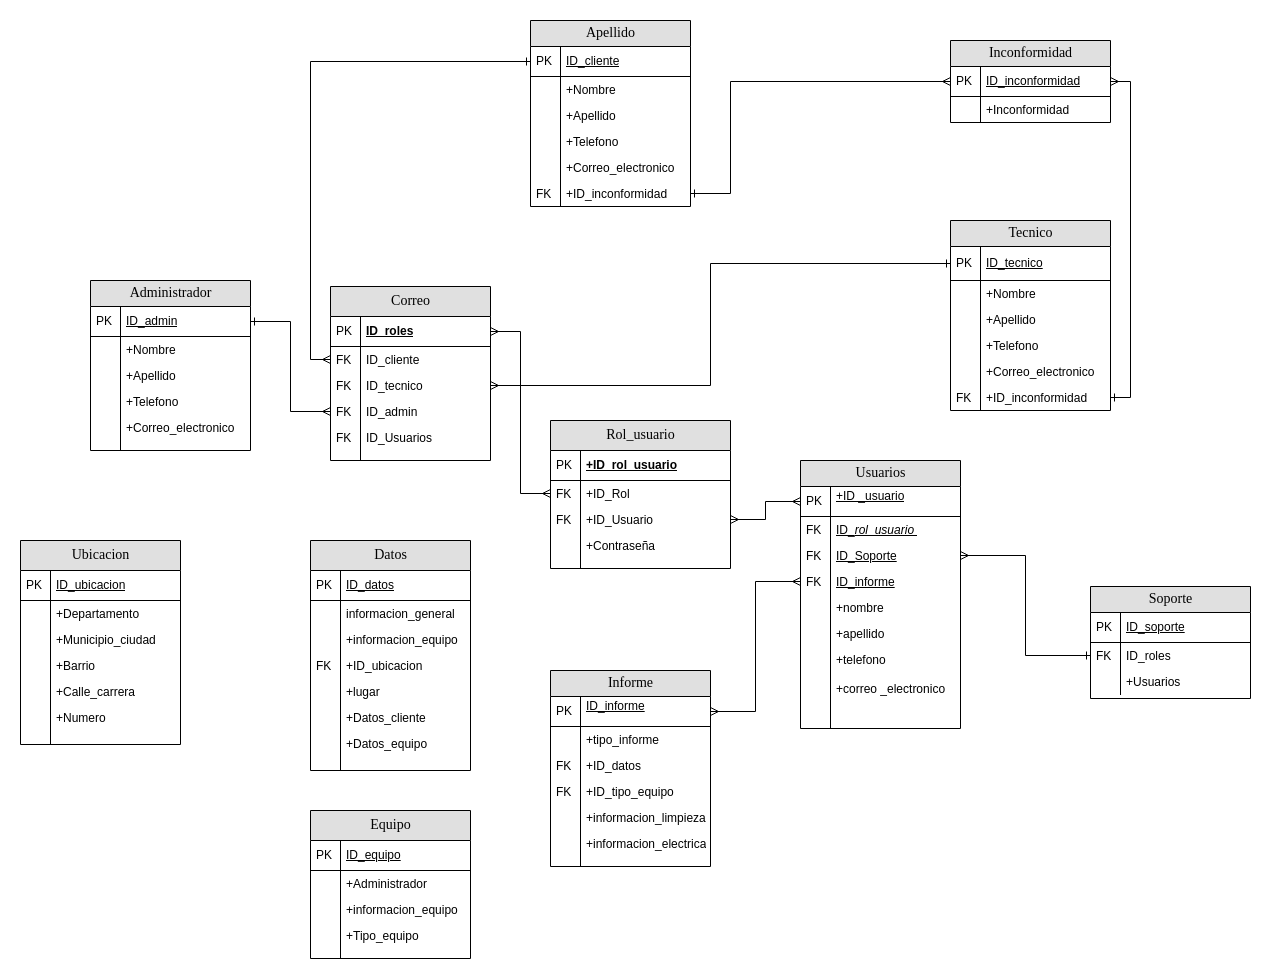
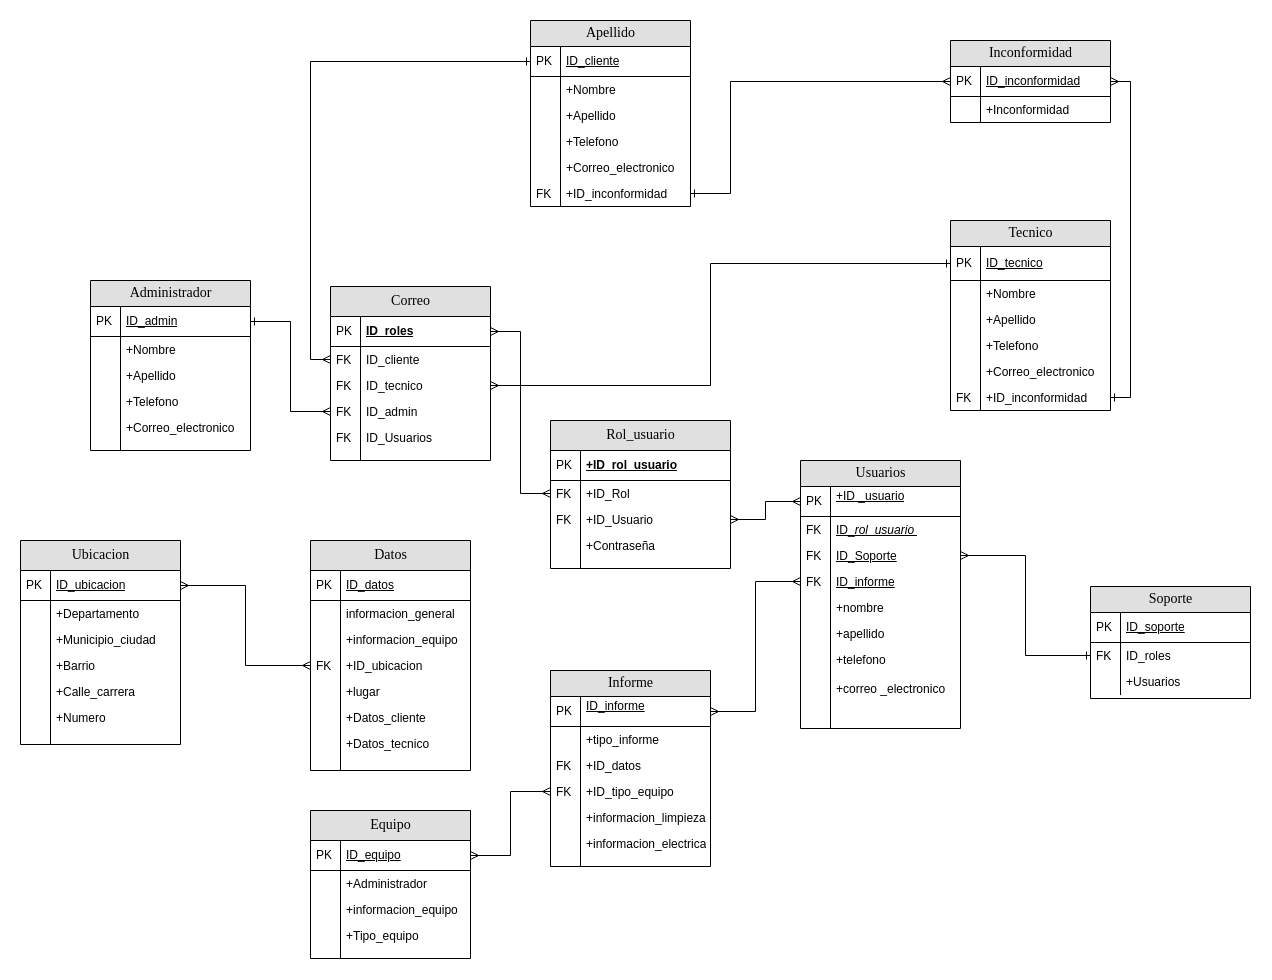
none -> (246, 626)
(389, 745) -> (392, 745)
none -> (511, 824)
